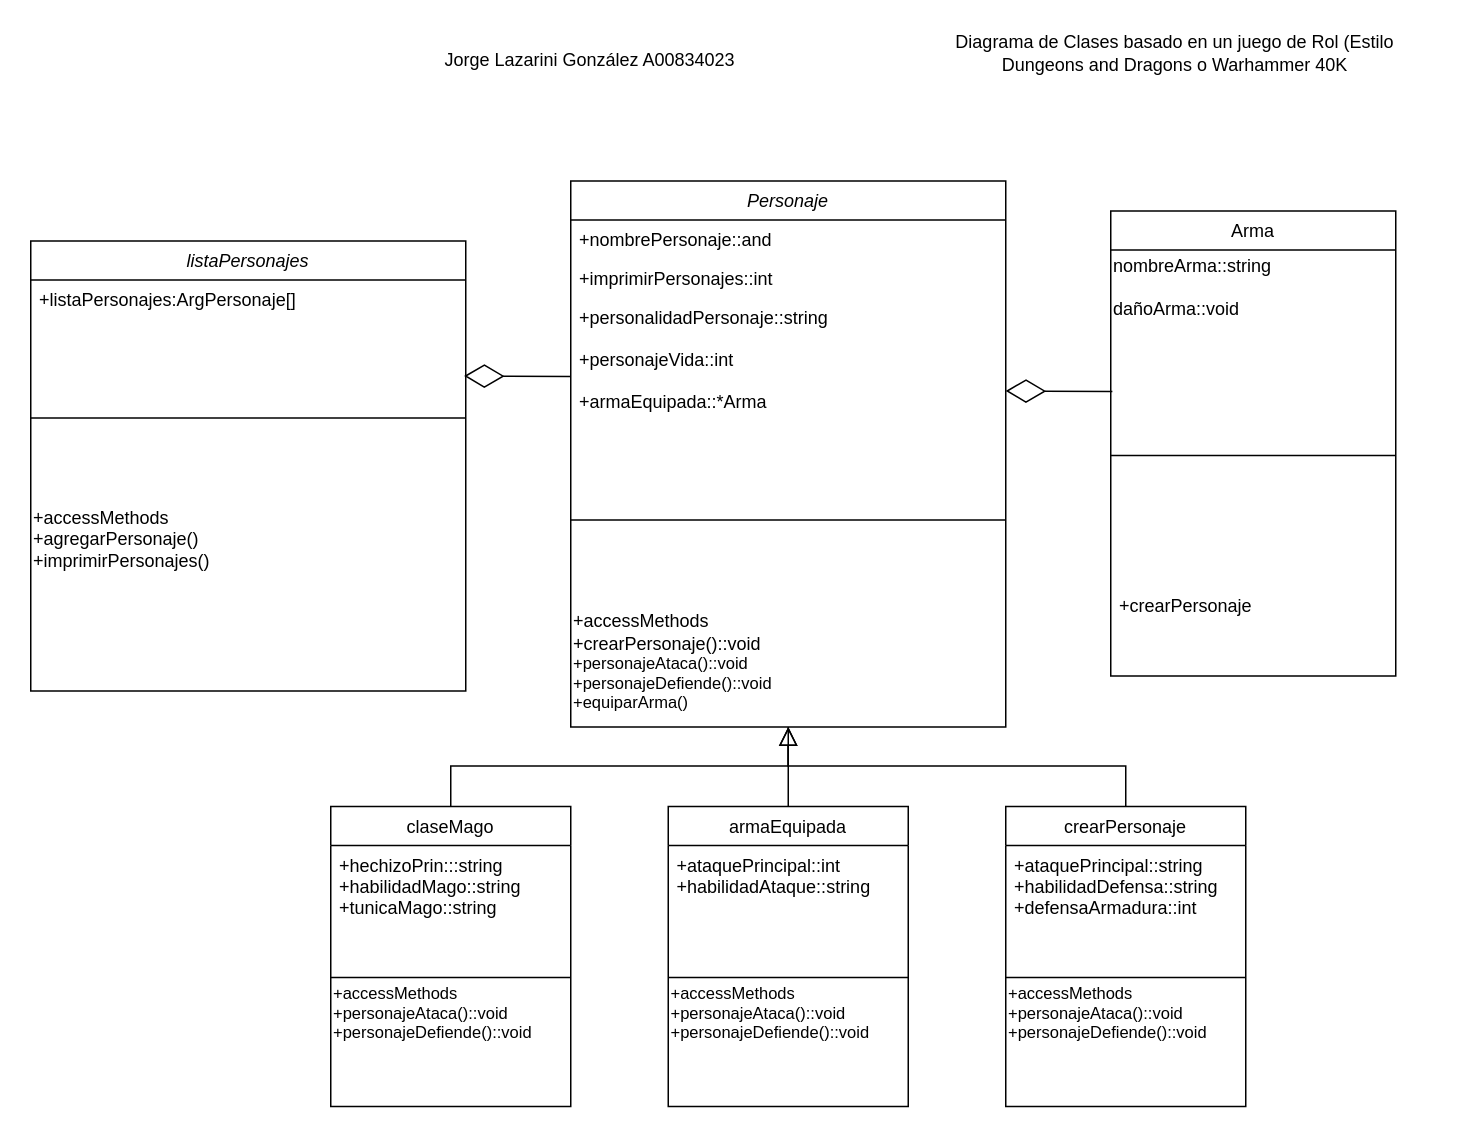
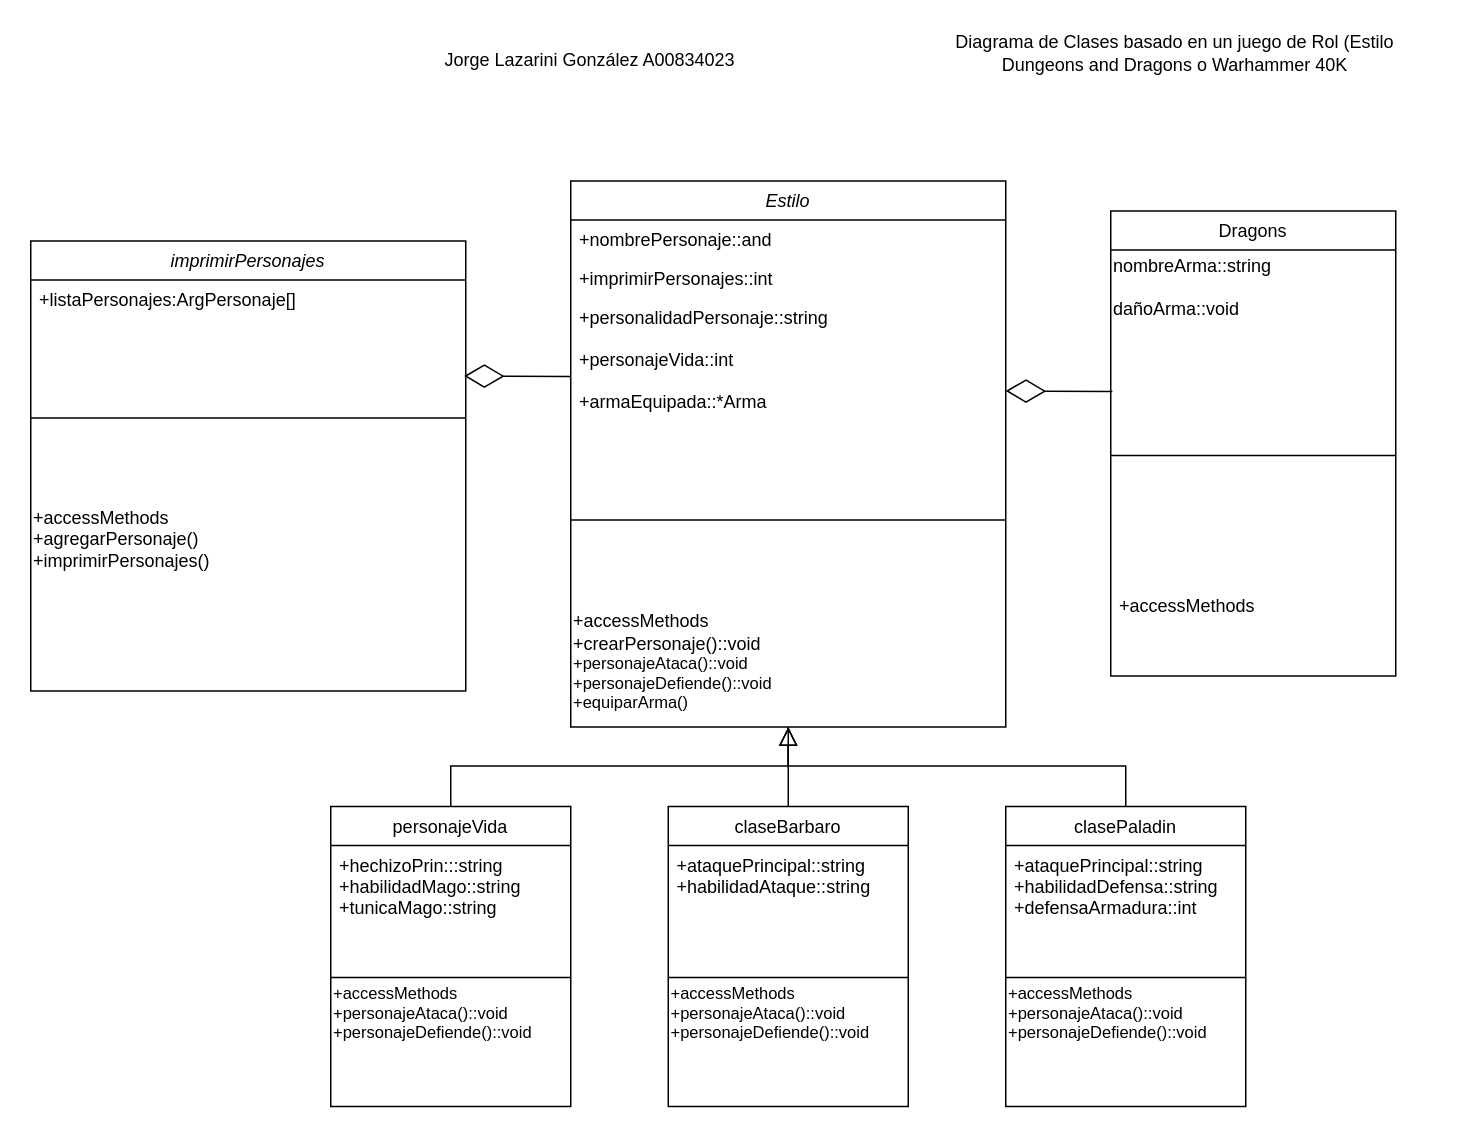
(788, 201) -> (788, 201)
(1253, 231) -> (1253, 231)
(248, 261) -> (248, 261)
(1195, 606) -> (1190, 606)
(450, 827) -> (450, 827)
(788, 827) -> (788, 827)
(1125, 827) -> (1125, 827)
(768, 866) -> (783, 866)
